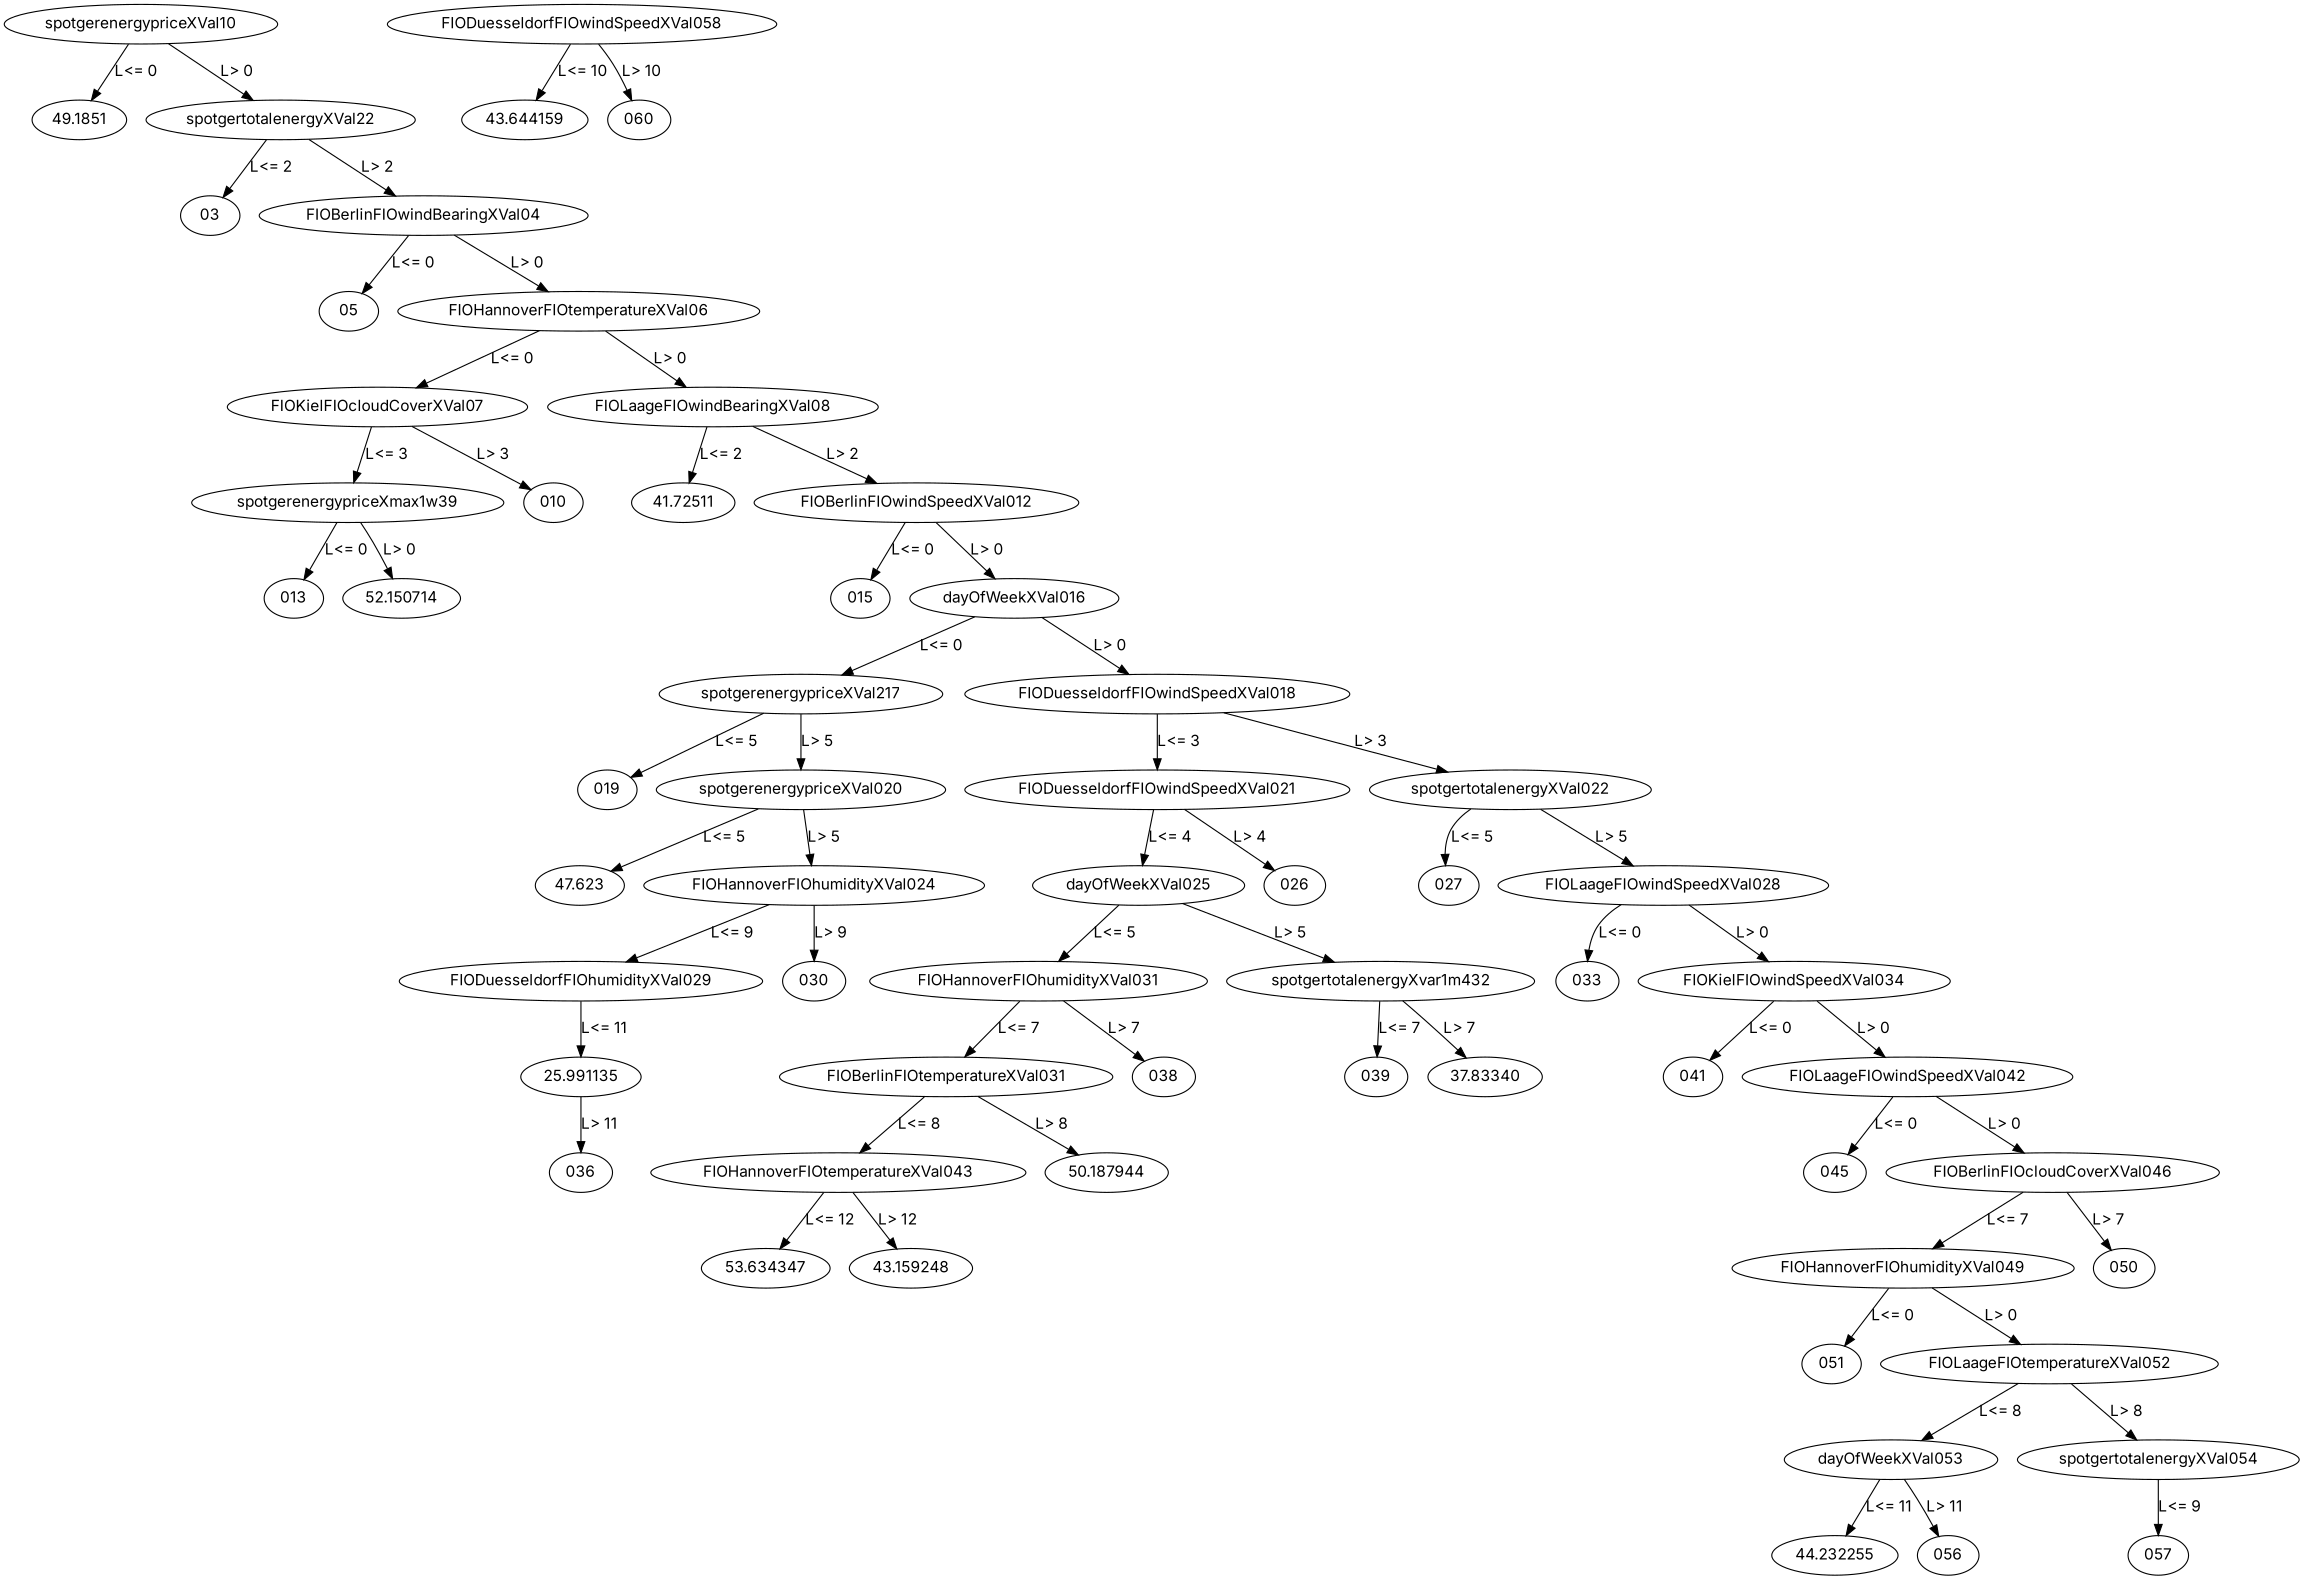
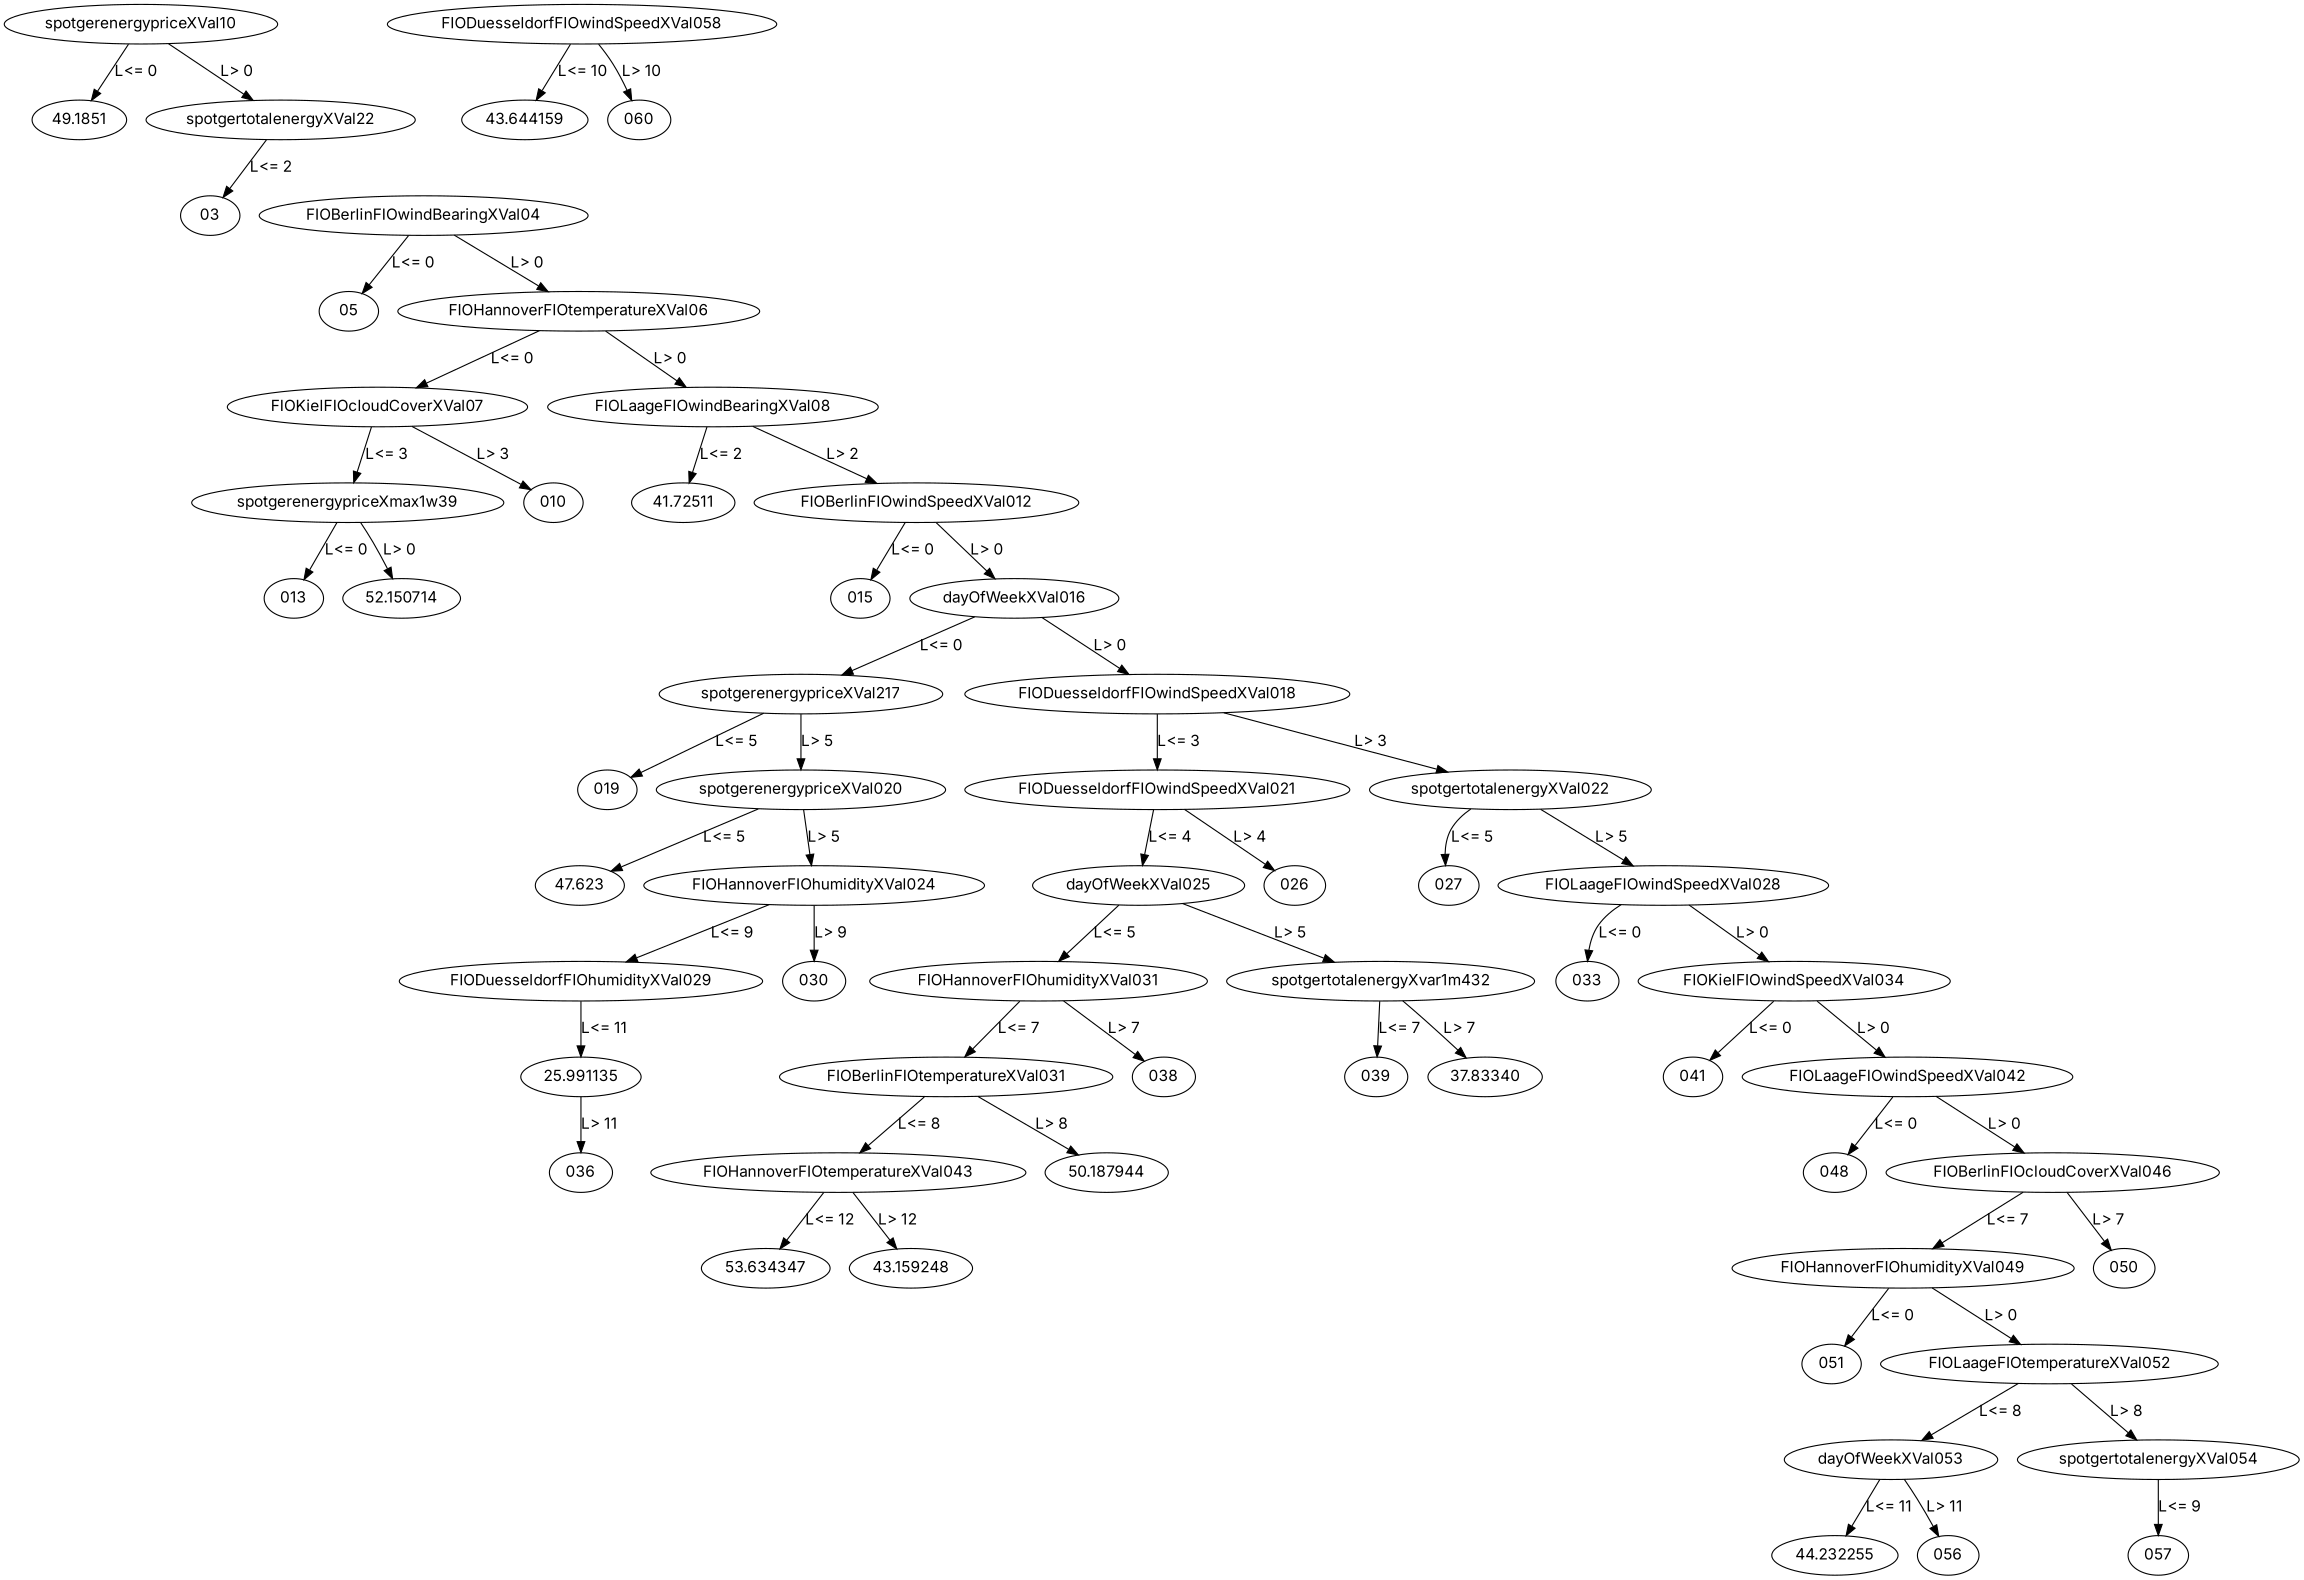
(348, 165) -> none
(1835, 1173) -> (1835, 1173)
